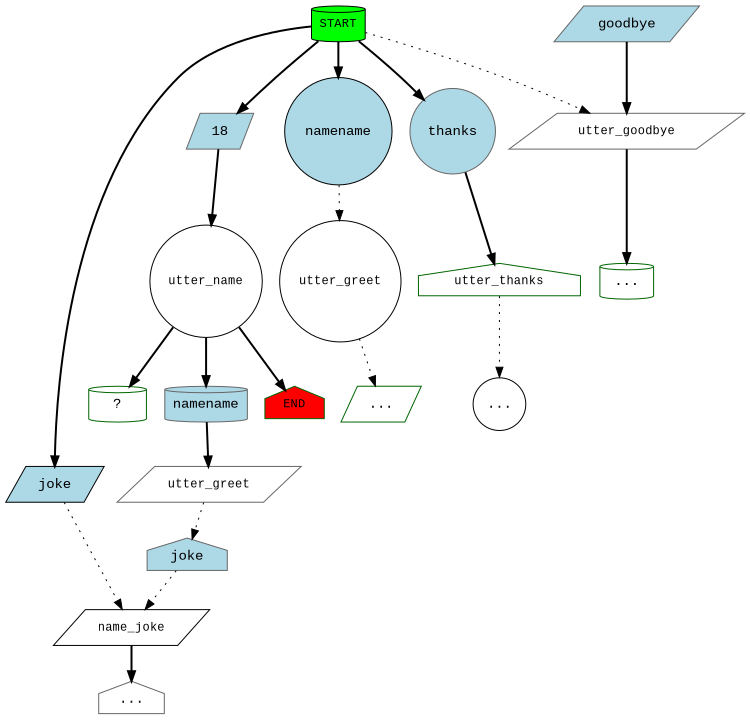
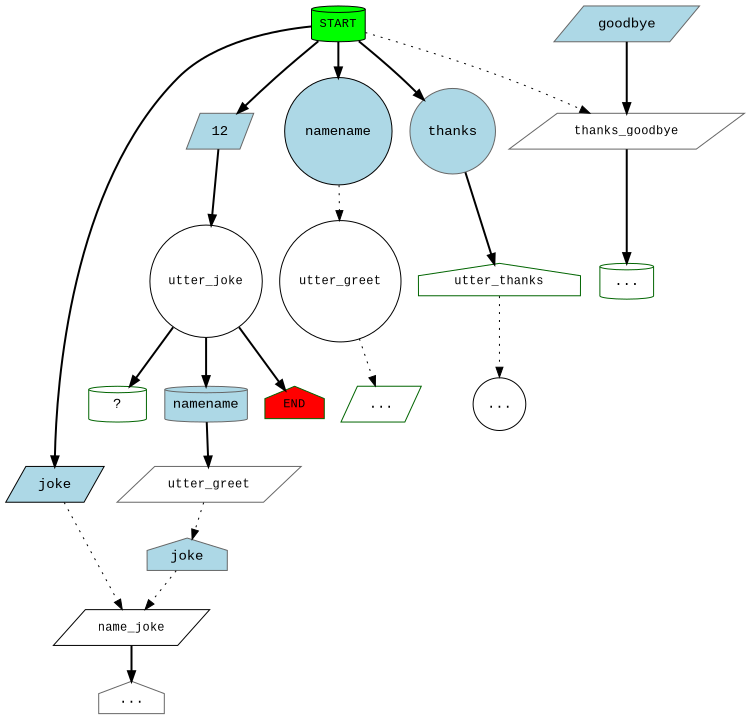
(220, 131) -> (220, 131)
(627, 131) -> (627, 131)
(206, 281) -> (206, 281)
